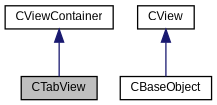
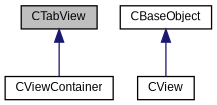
(59, 59) -> (59, 59)
(166, 59) -> (166, 59)
